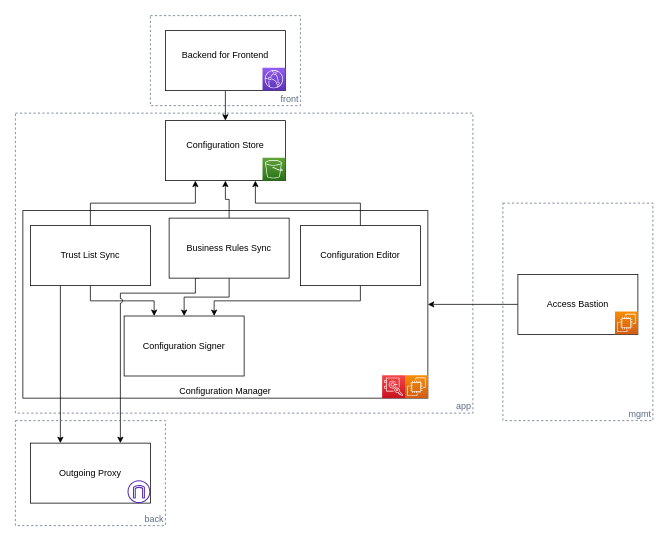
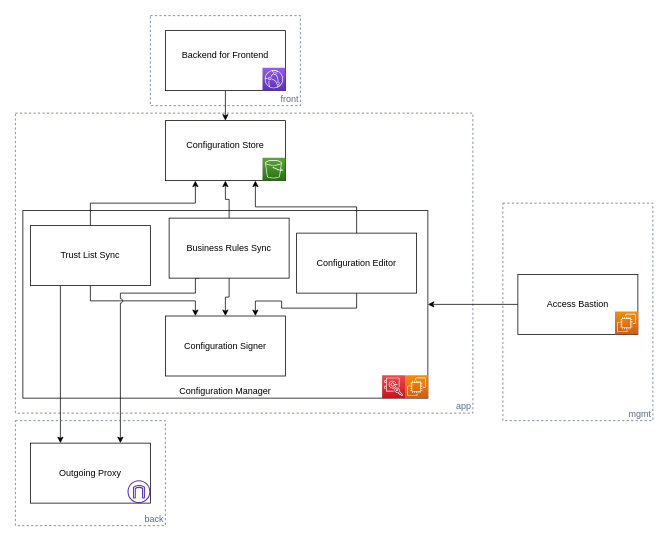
(360, 255) -> (357, 263)
(184, 346) -> (225, 346)
